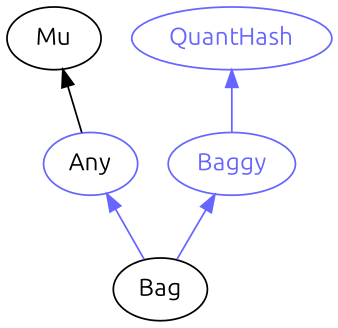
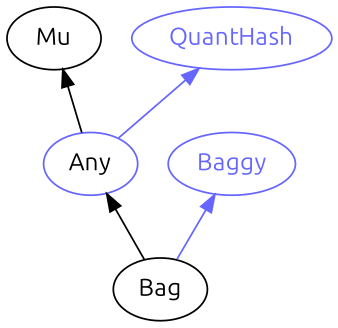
(232, 110) -> (152, 109)
(130, 234) -> (130, 234)
